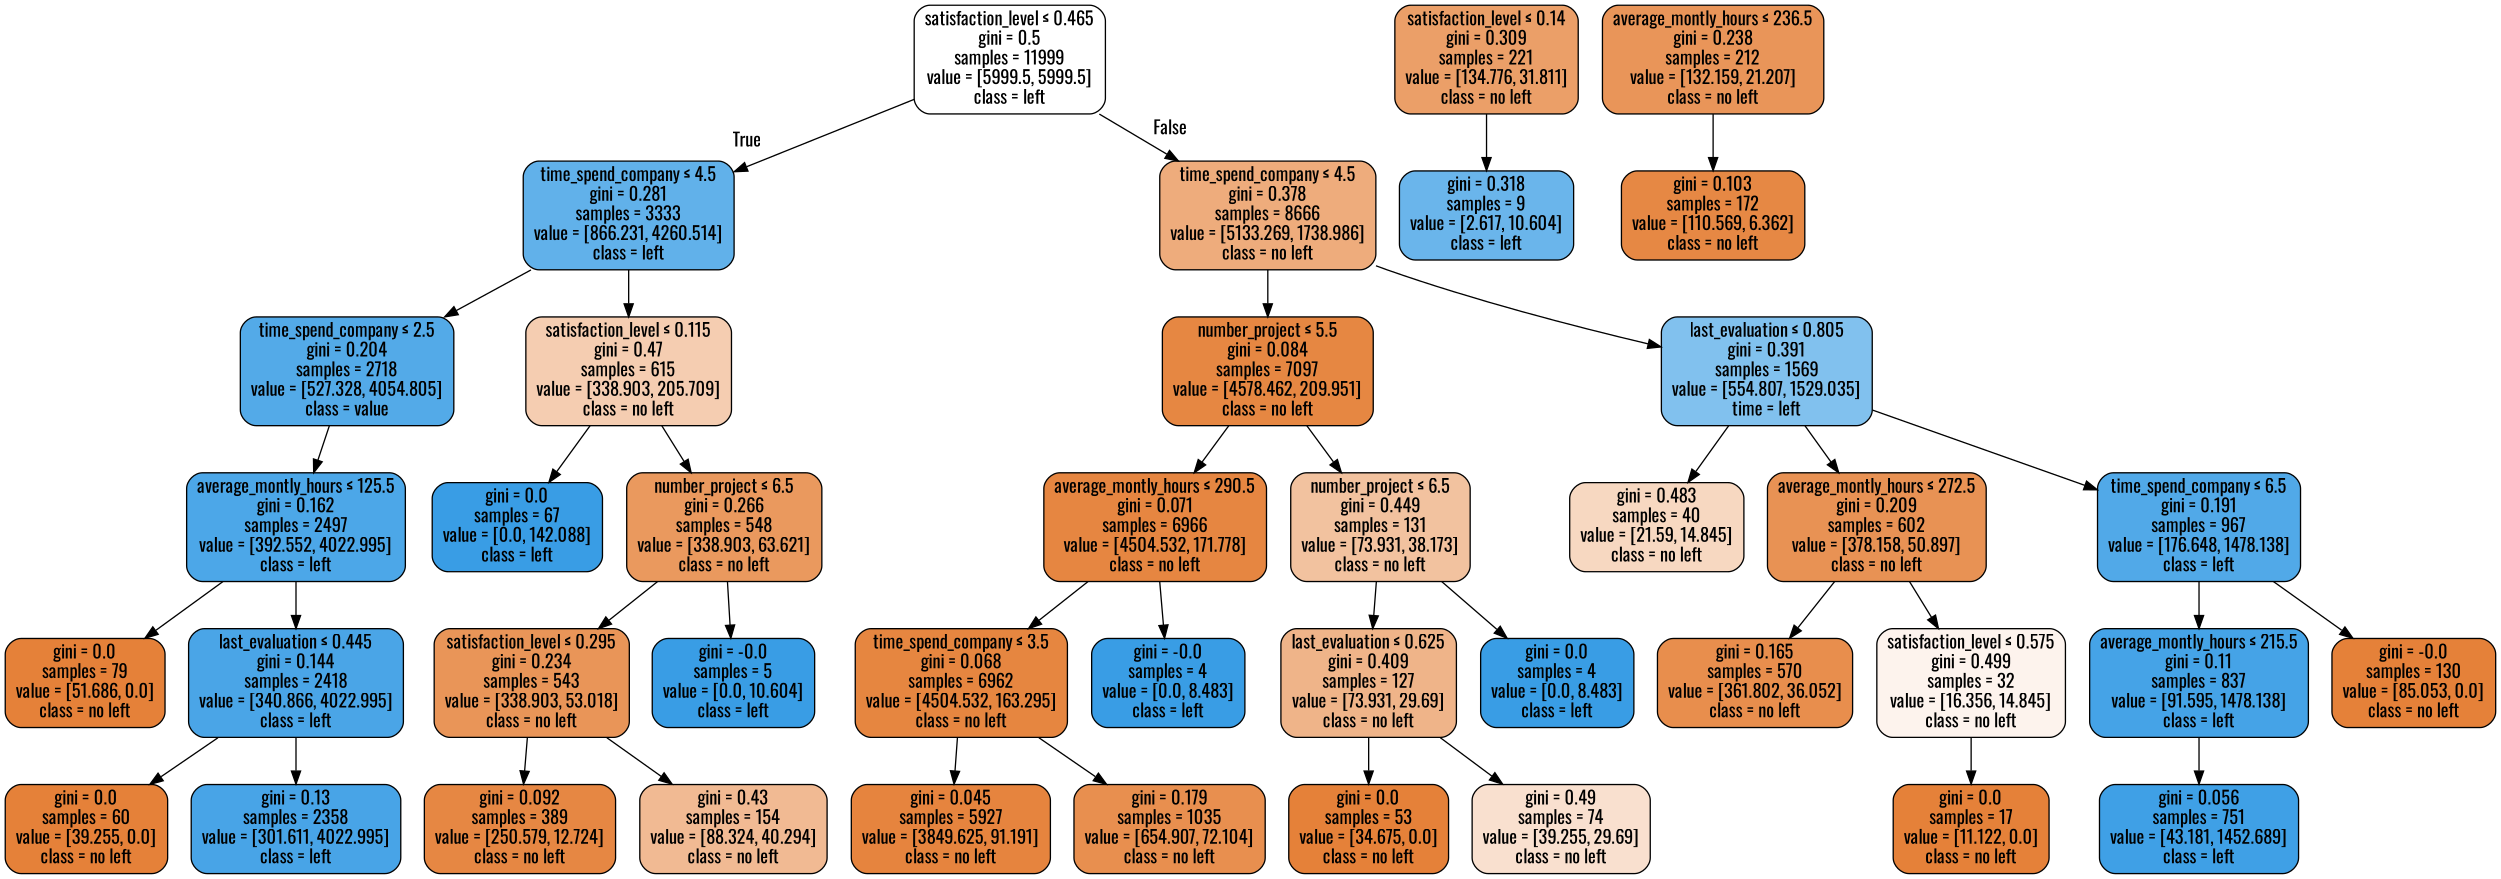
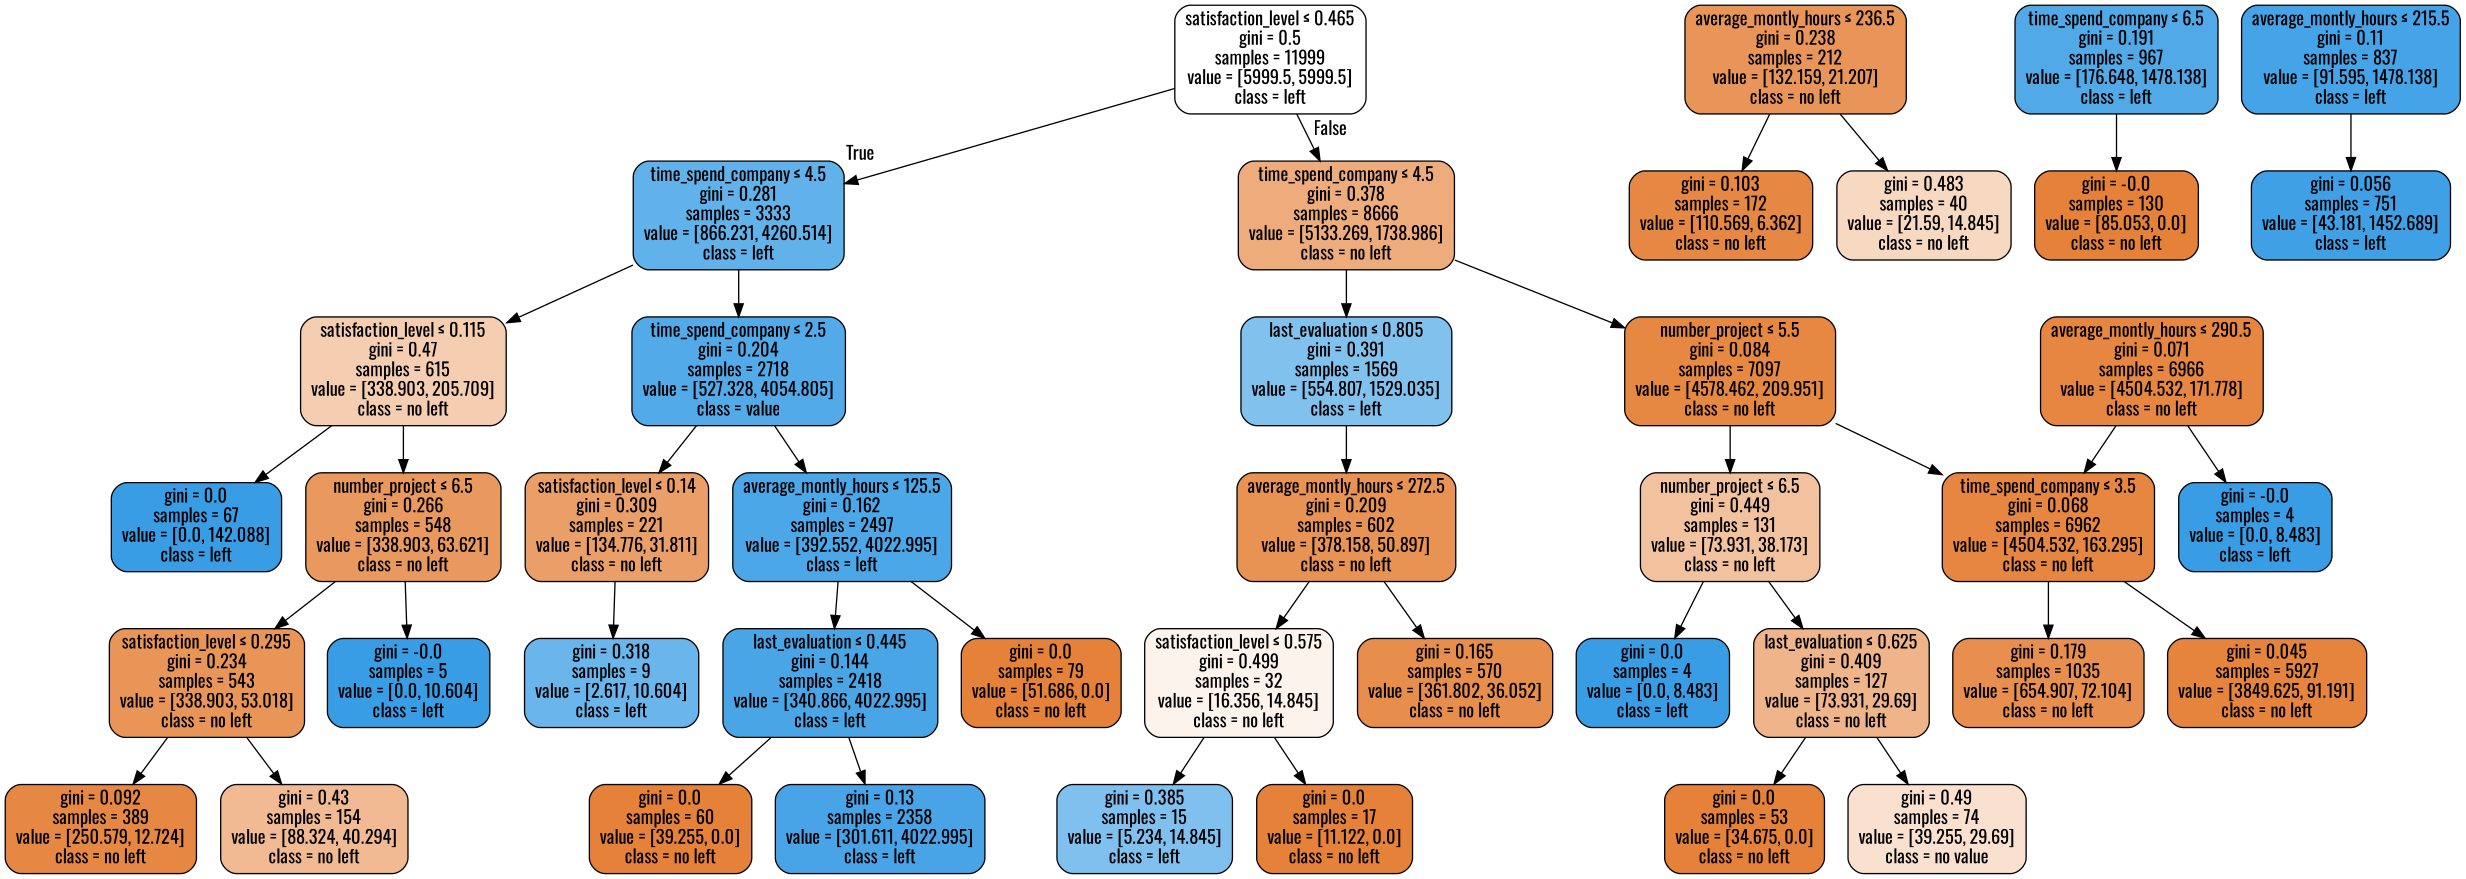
(1767, 410) -> (1346, 410)
none -> (682, 444)
(1215, 444) -> (1883, 446)
(1979, 448) -> none
(1712, 449) -> (1860, 137)
(2199, 598) -> none
none -> (1145, 829)
(1561, 858) -> (1937, 858)
